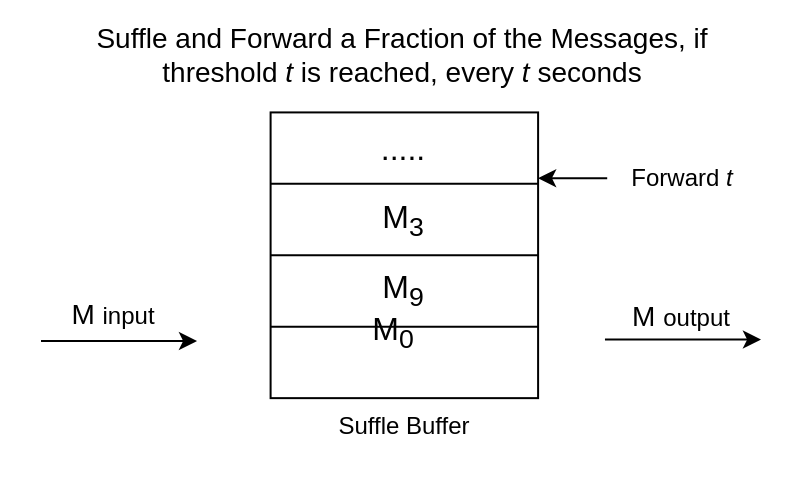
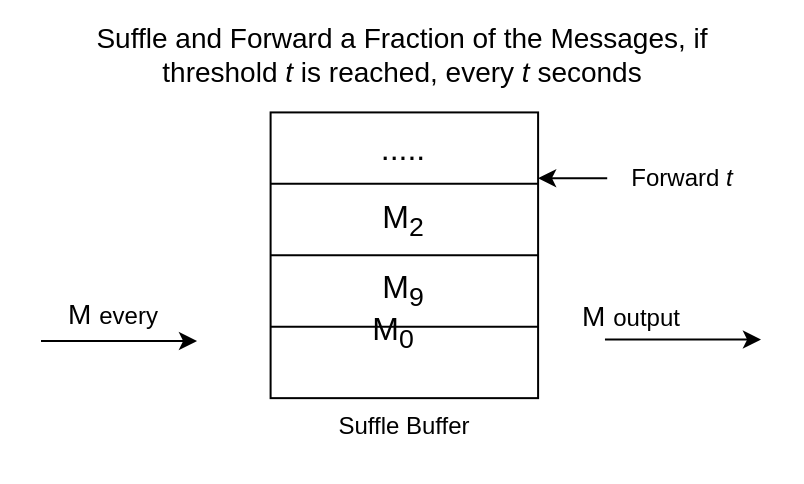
(404, 221) -> (404, 221)
(114, 315) -> (114, 315)
(681, 317) -> (631, 317)
